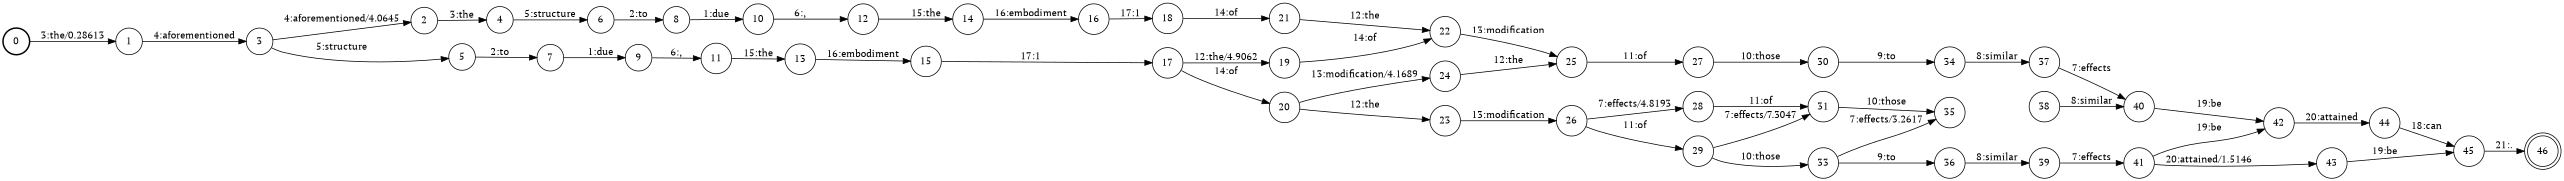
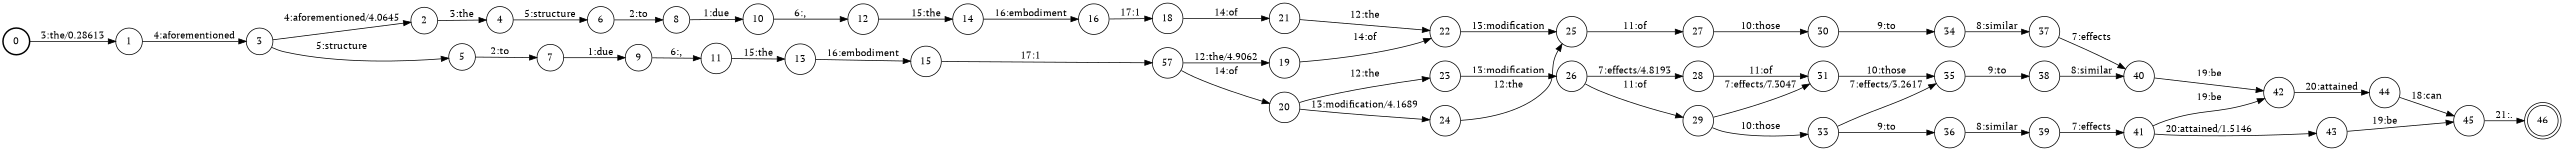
(1168, 63) -> (1168, 63)
none -> (1993, 76)
